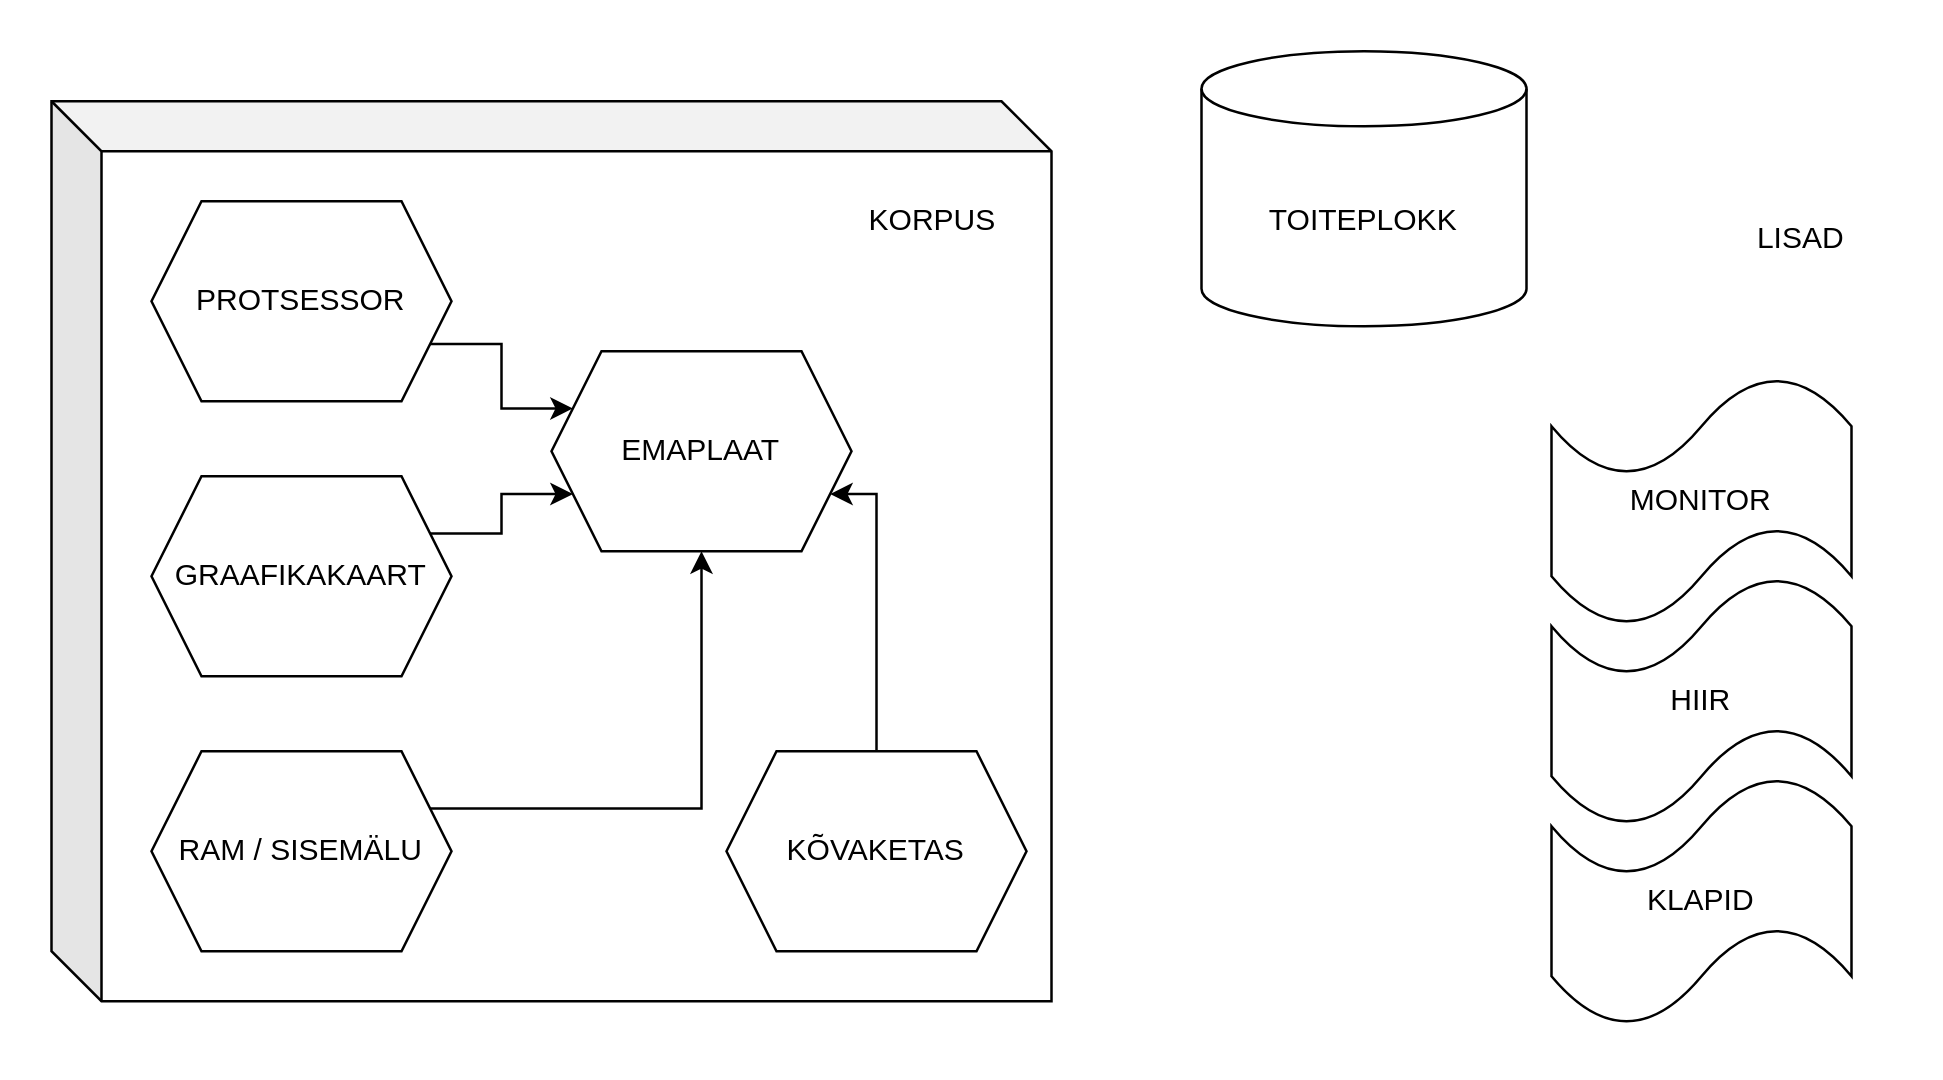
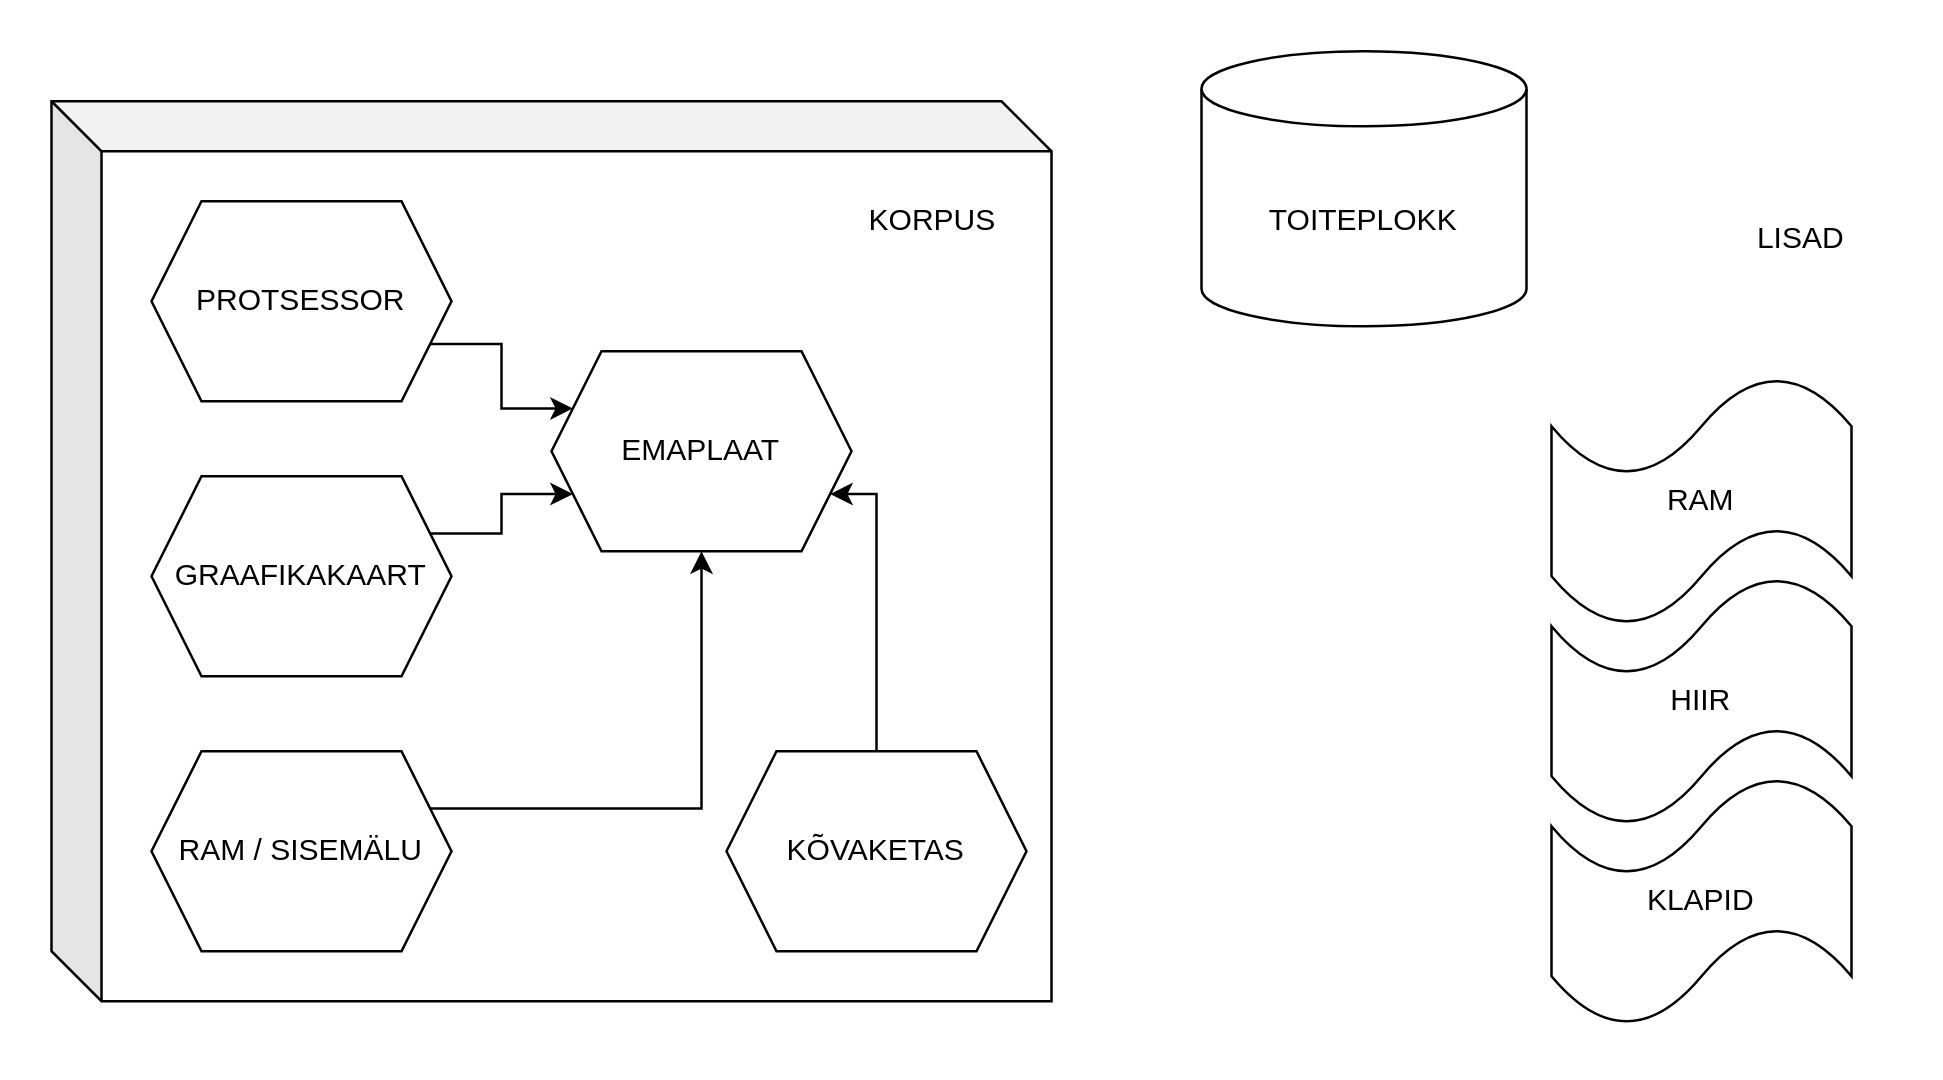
(1701, 501) -> (1701, 501)
